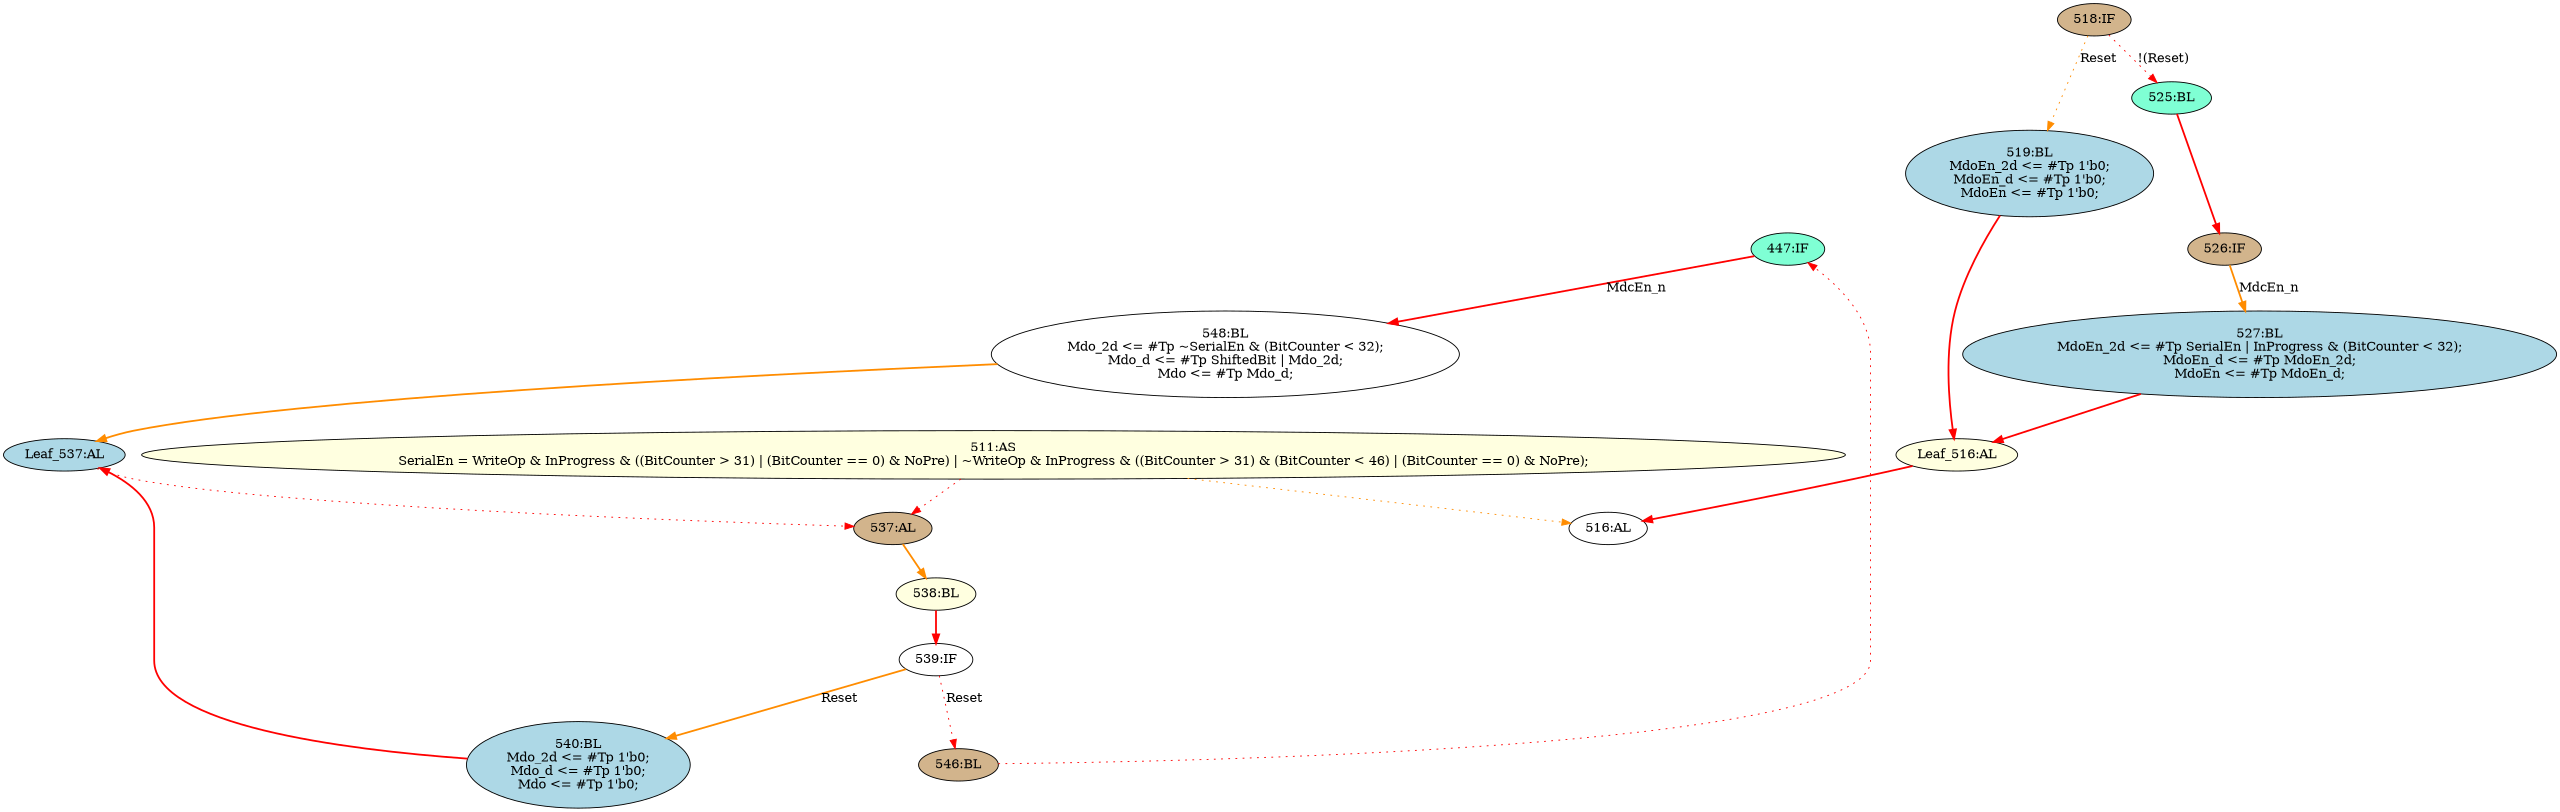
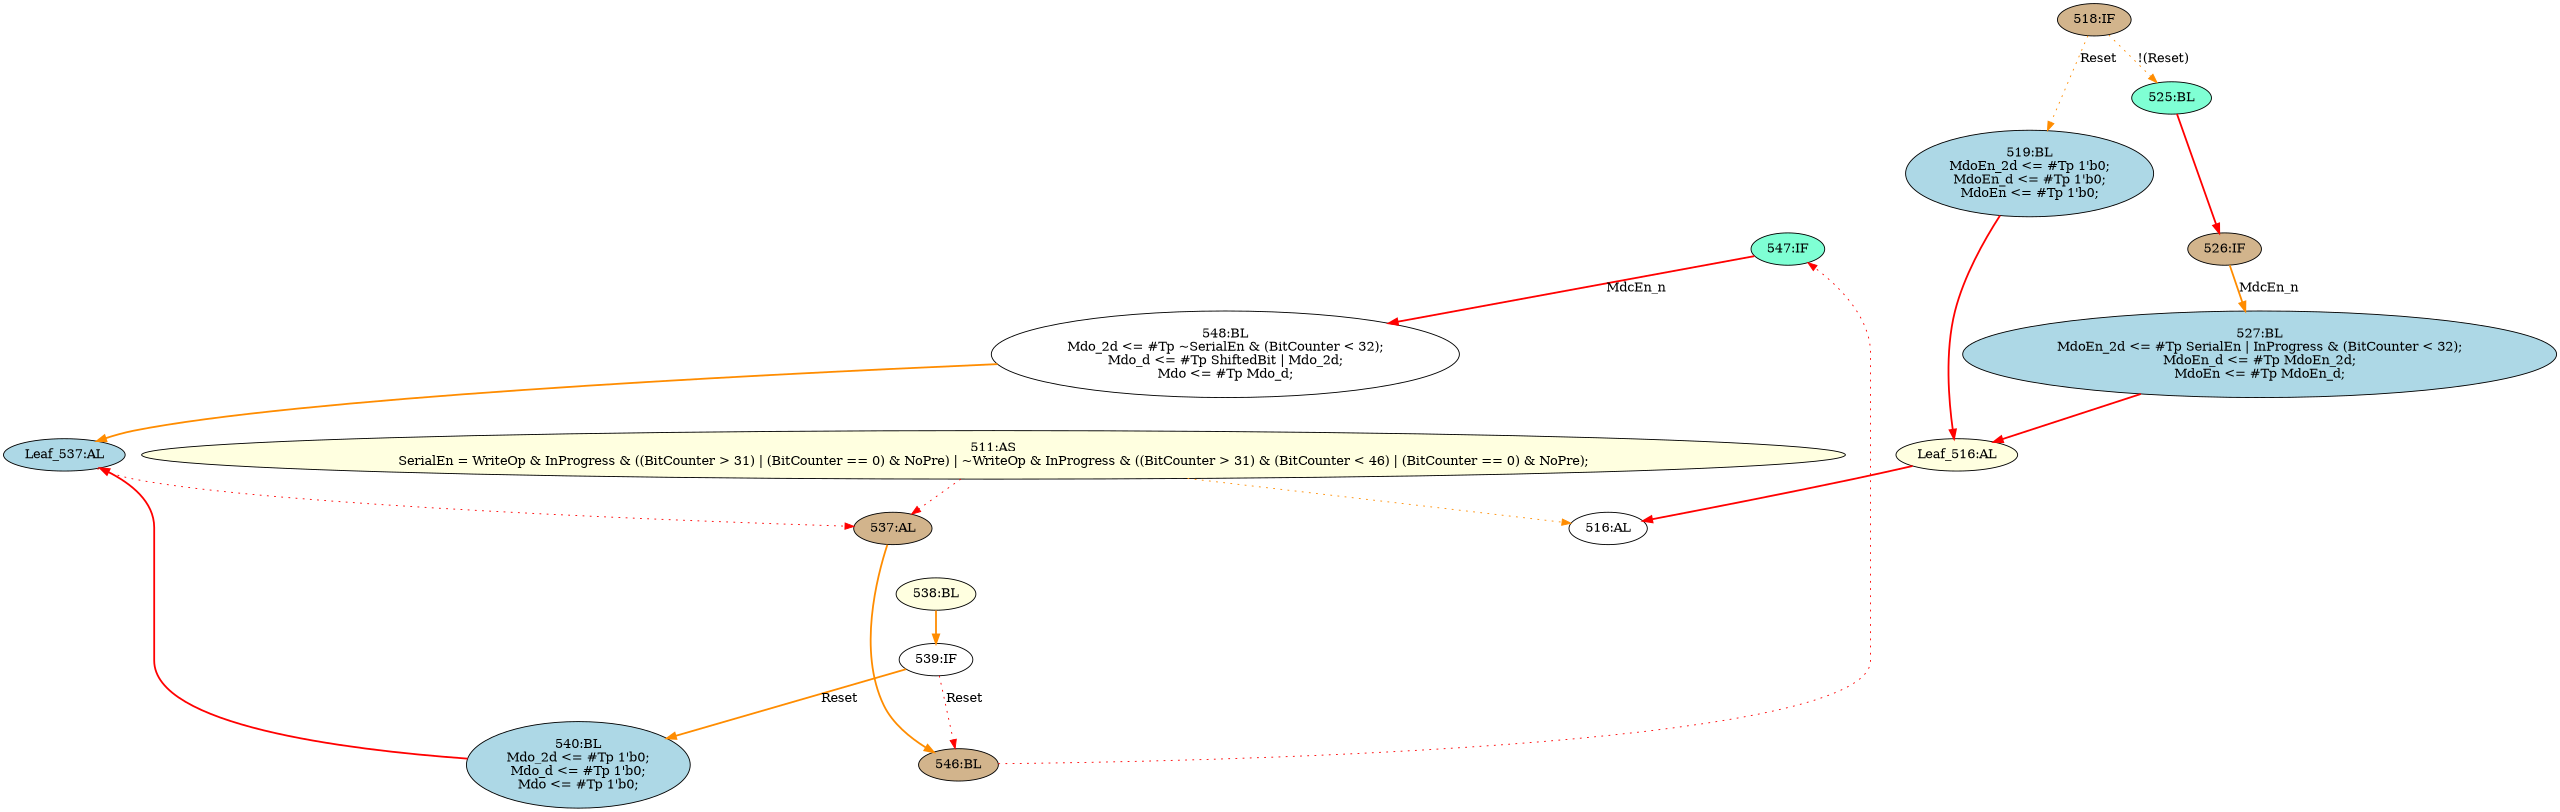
(2130, 56) -> (2130, 56)
(1788, 249) -> (1788, 249)
(912, 557) -> (871, 655)
(936, 622) -> (936, 622)
